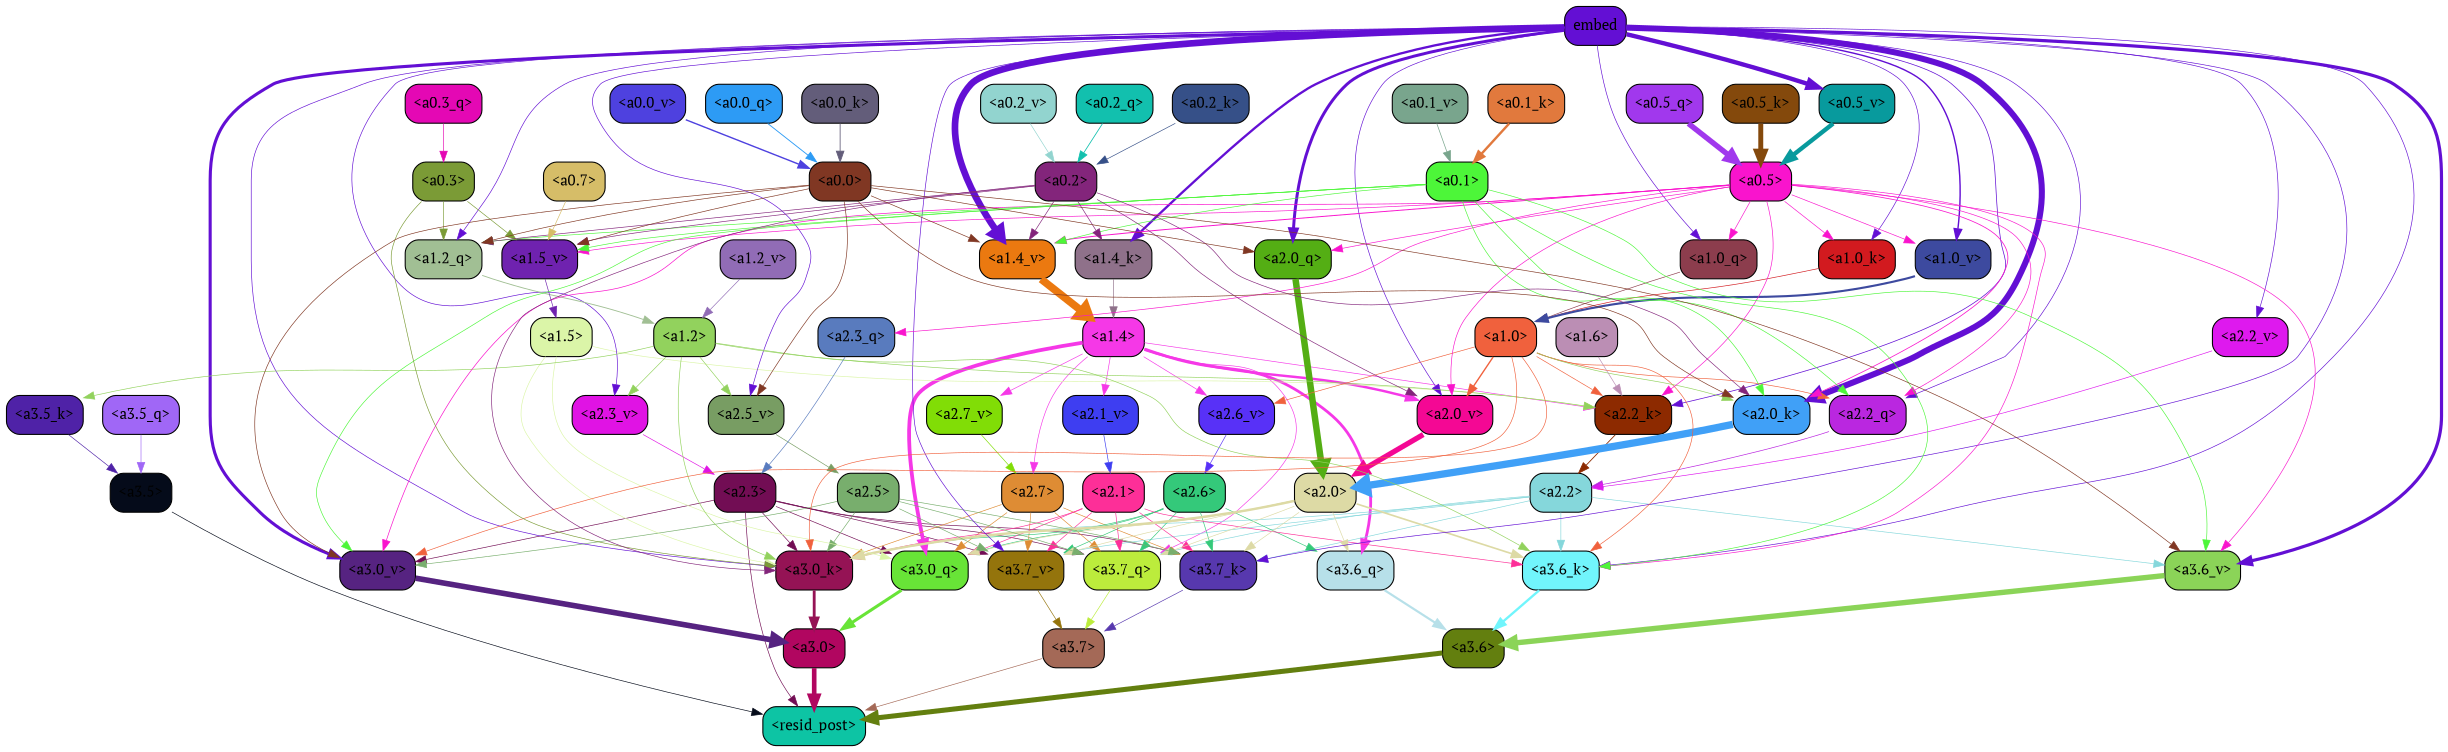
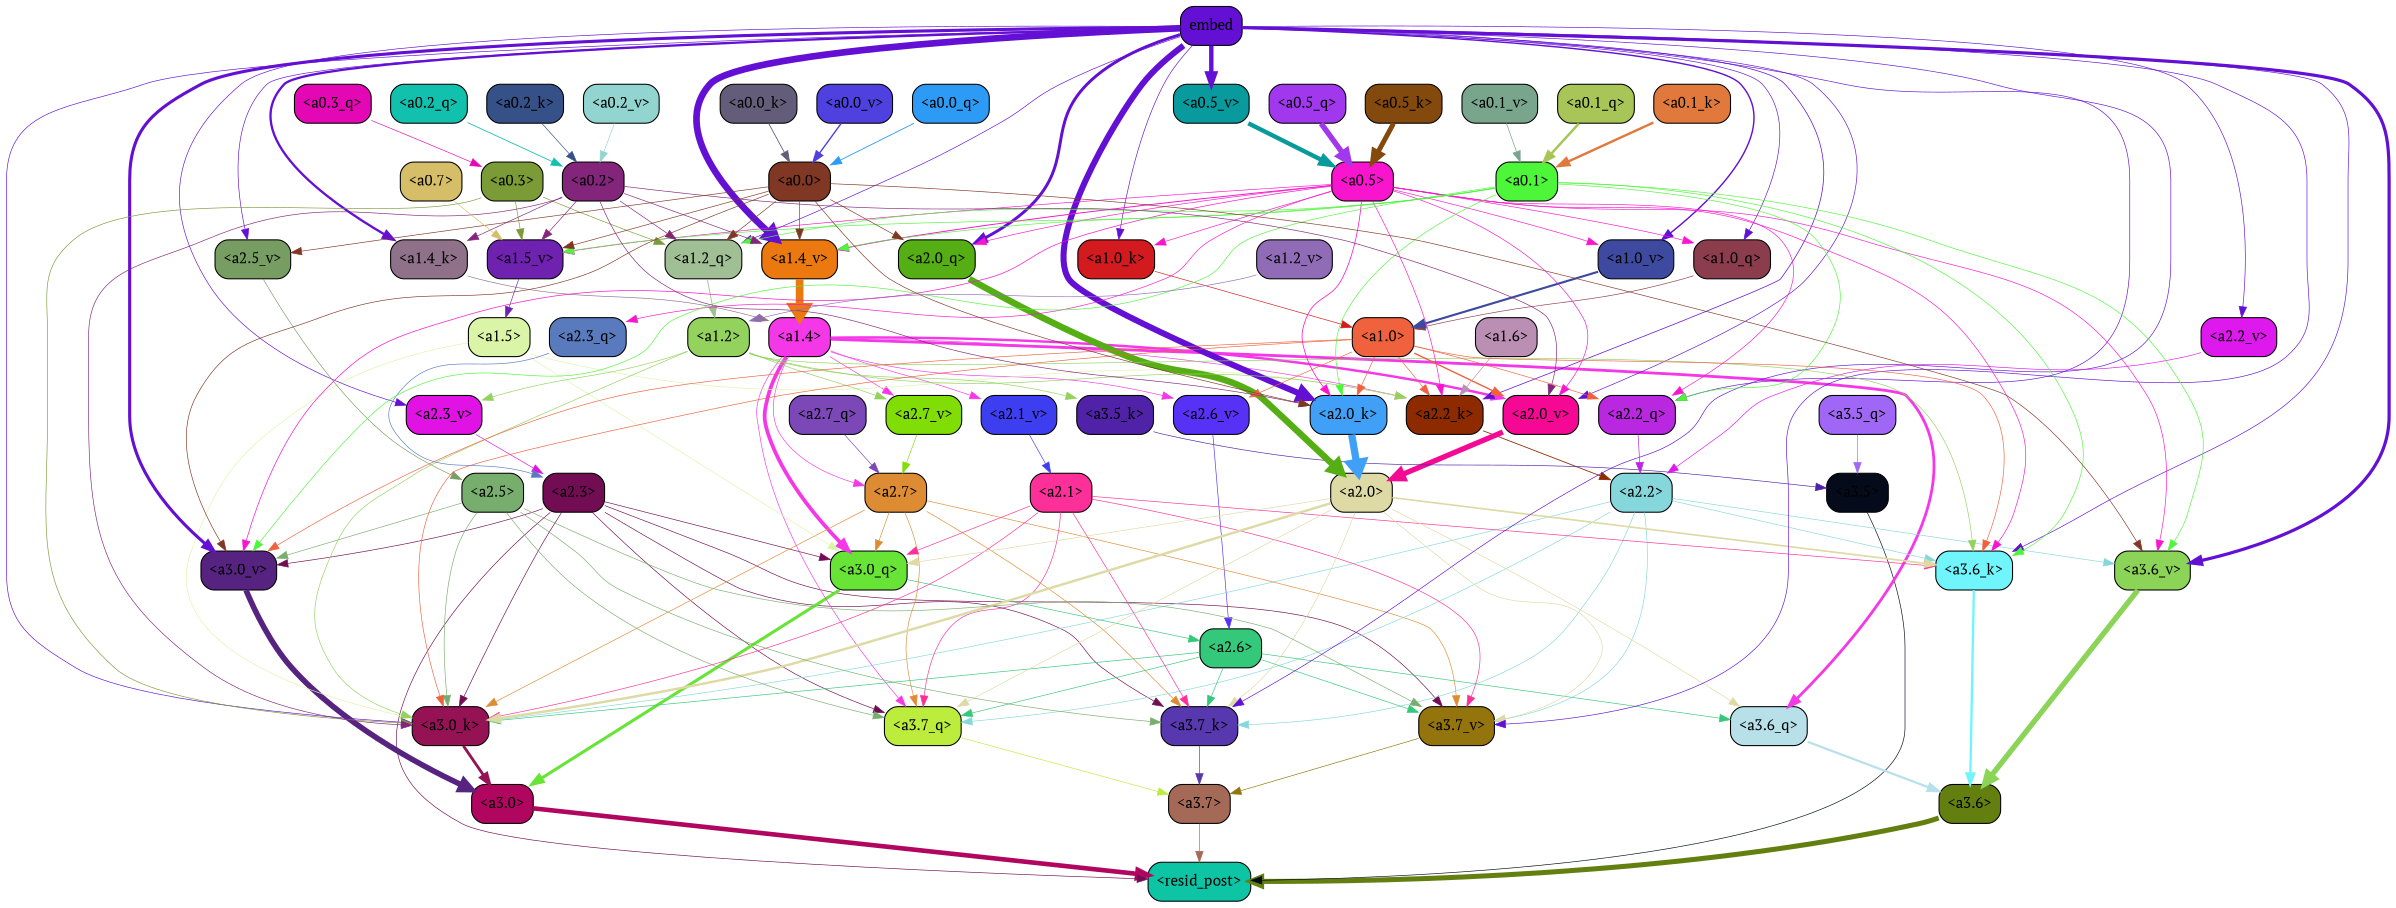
none -> (1596, 104)
(712, 372) -> (822, 378)
(1629, 377) -> (1370, 366)
none -> (828, 415)
(1072, 532) -> (1055, 611)
